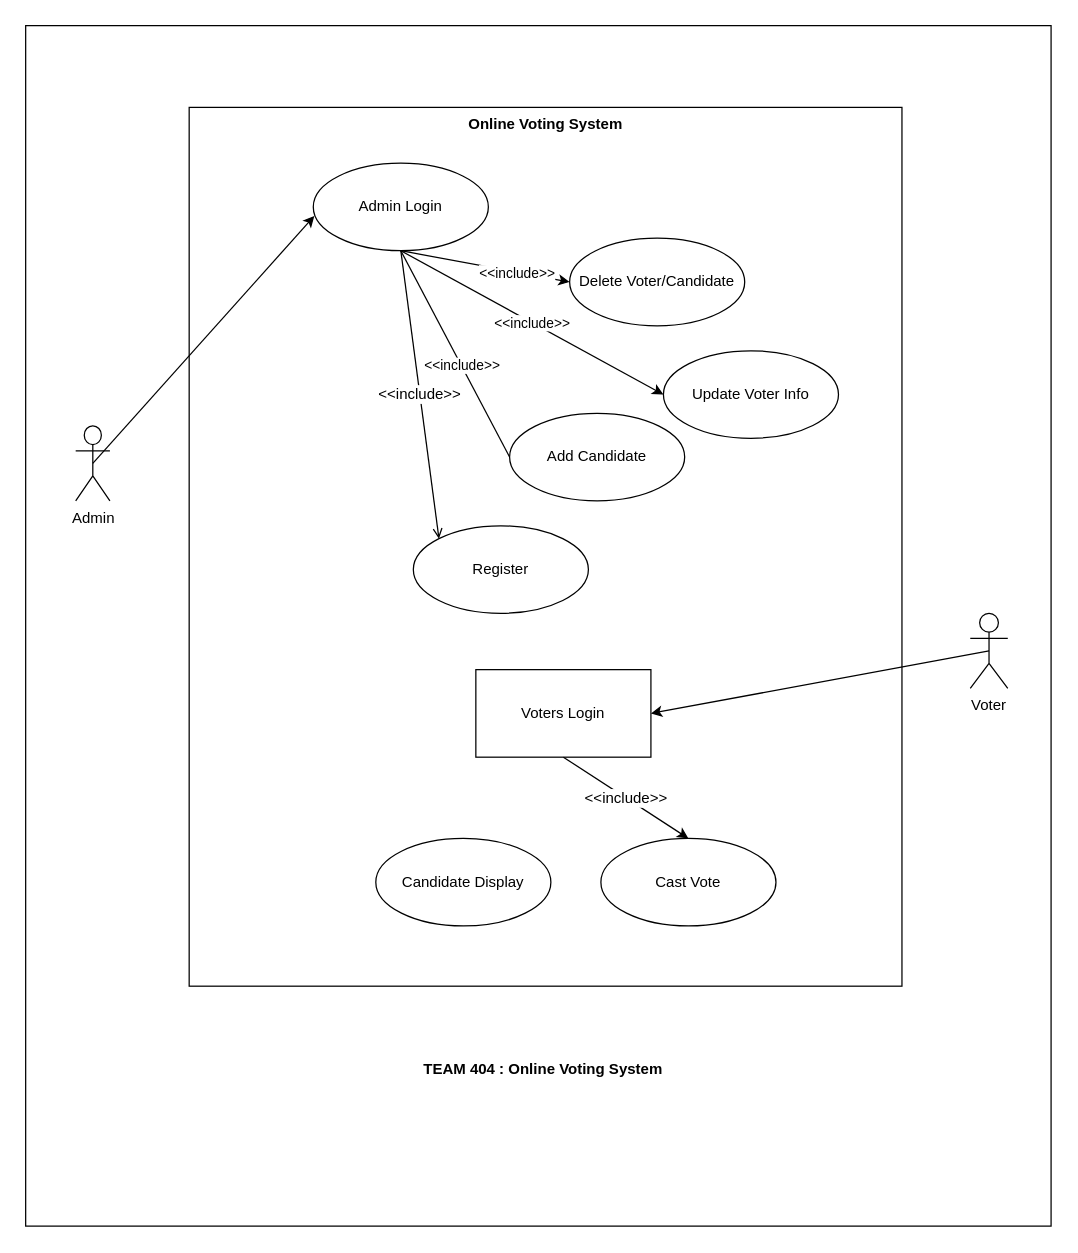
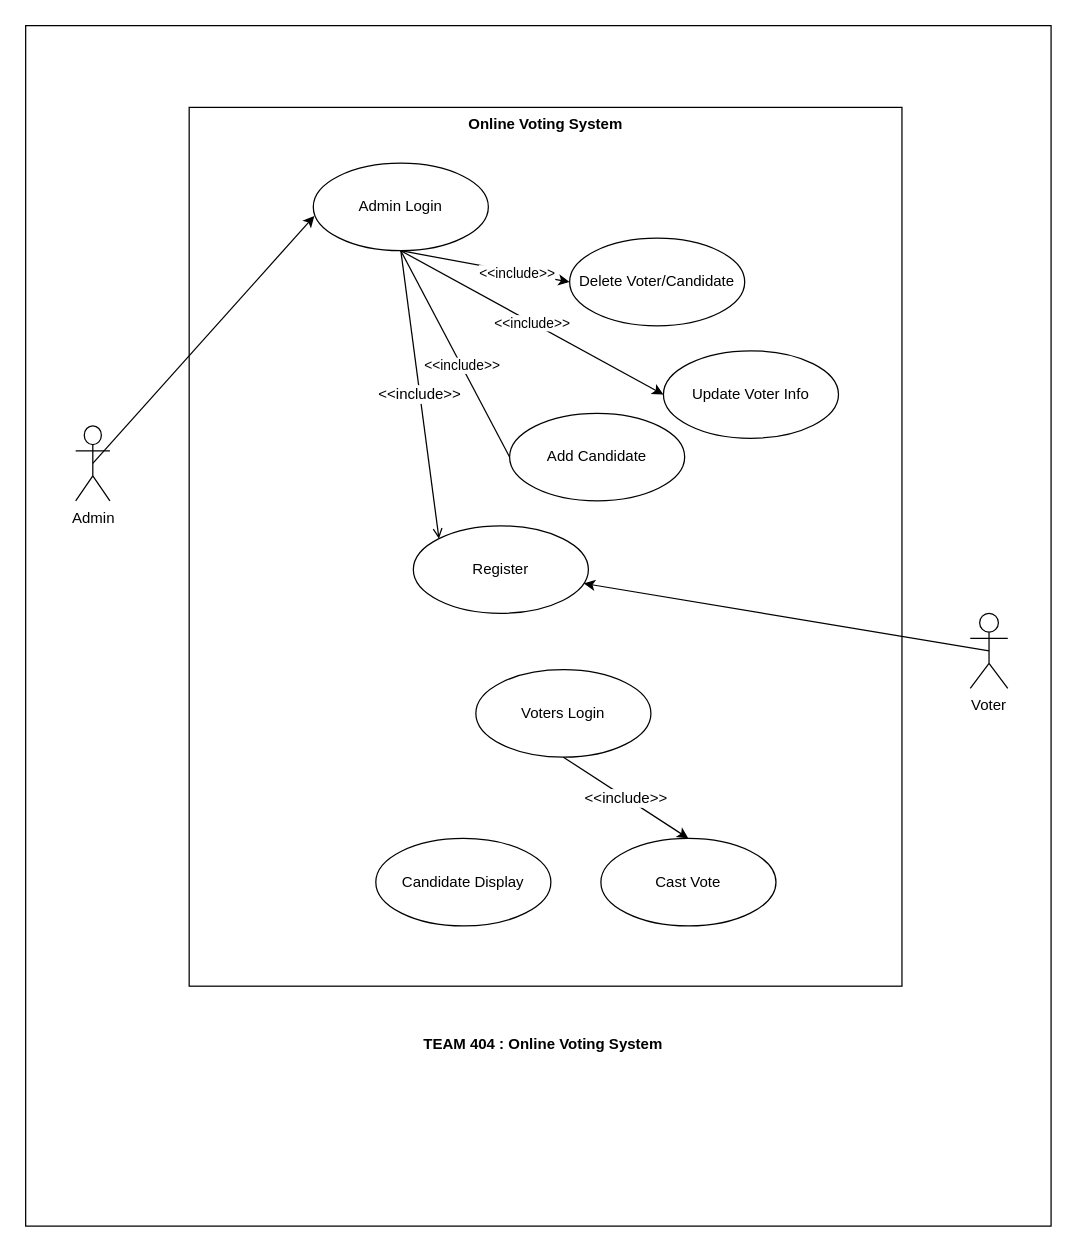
(822, 681) -> (788, 617)
(563, 713) -> (563, 713)
(543, 1069) -> (543, 1044)
